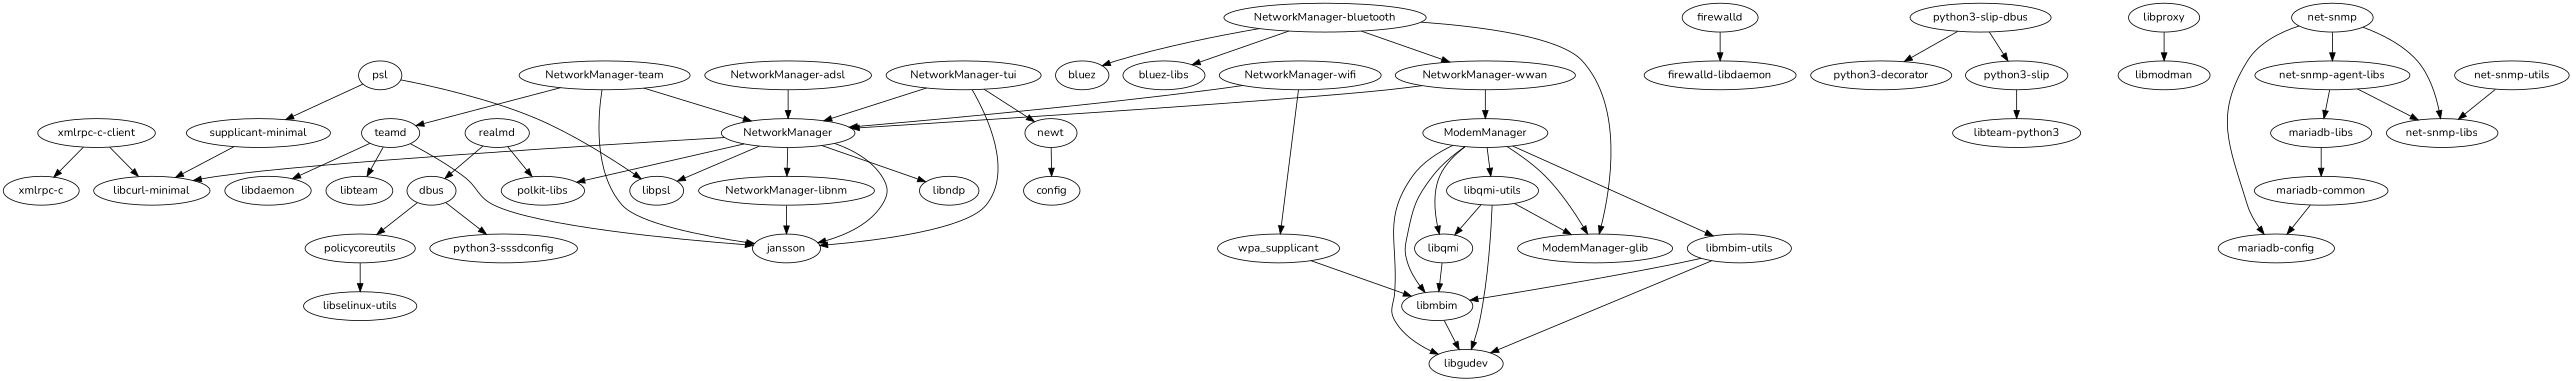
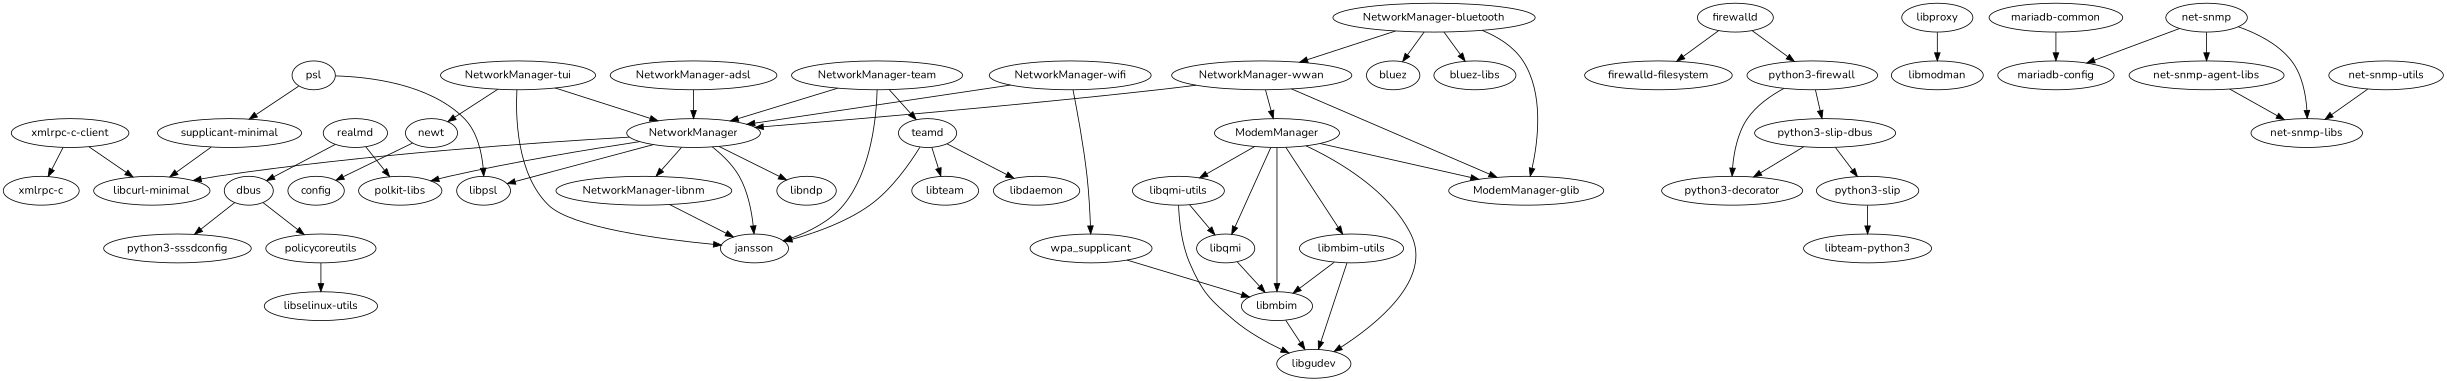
(1720, 75) -> (1658, 75)
none -> (1812, 75)
(2321, 133) -> none
(1539, 217) -> (1391, 132)
